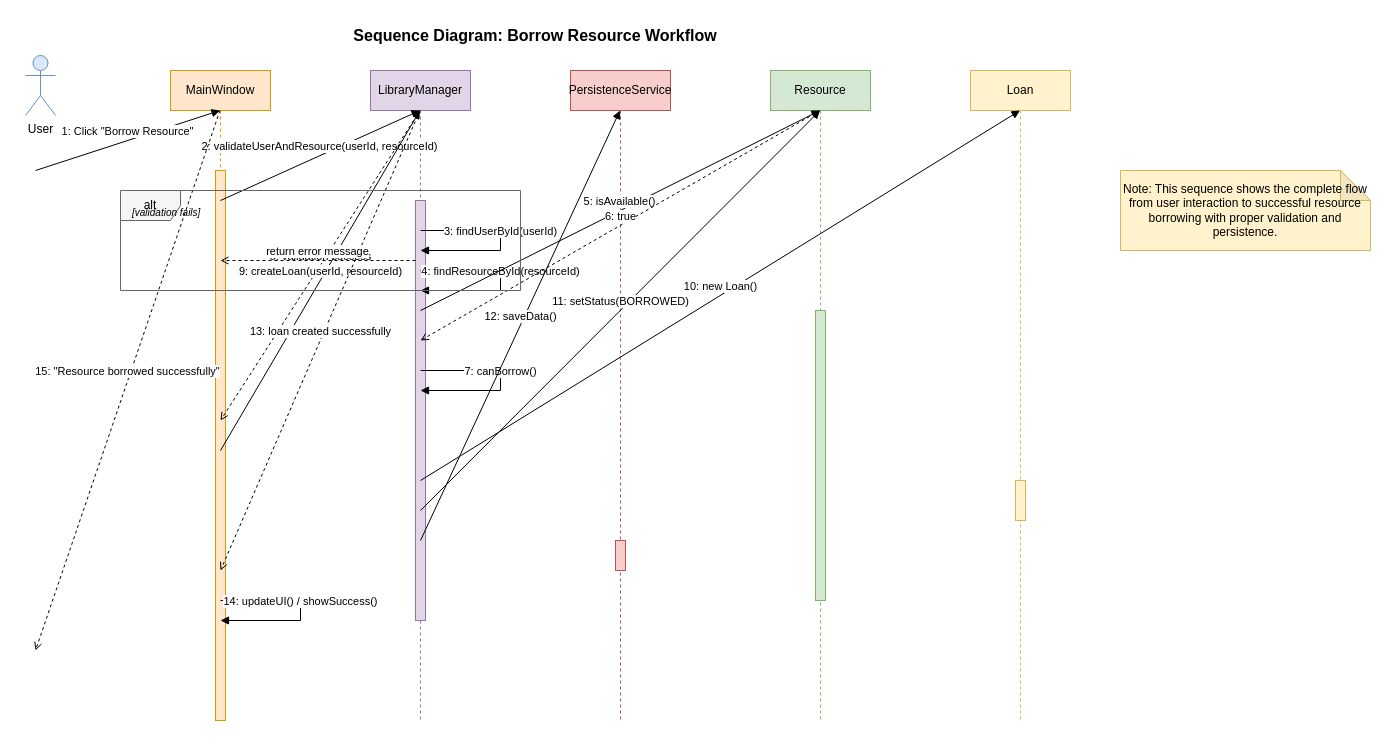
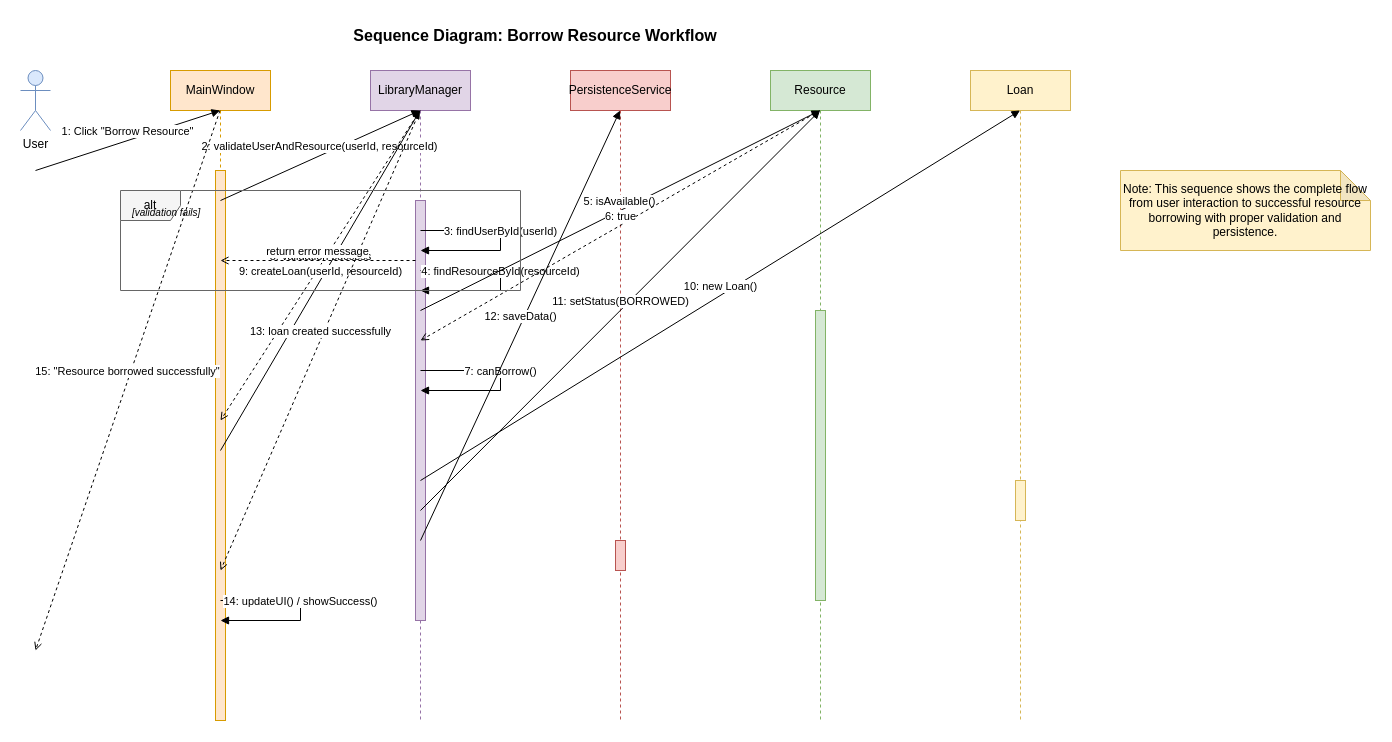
(41, 86) -> (36, 101)
